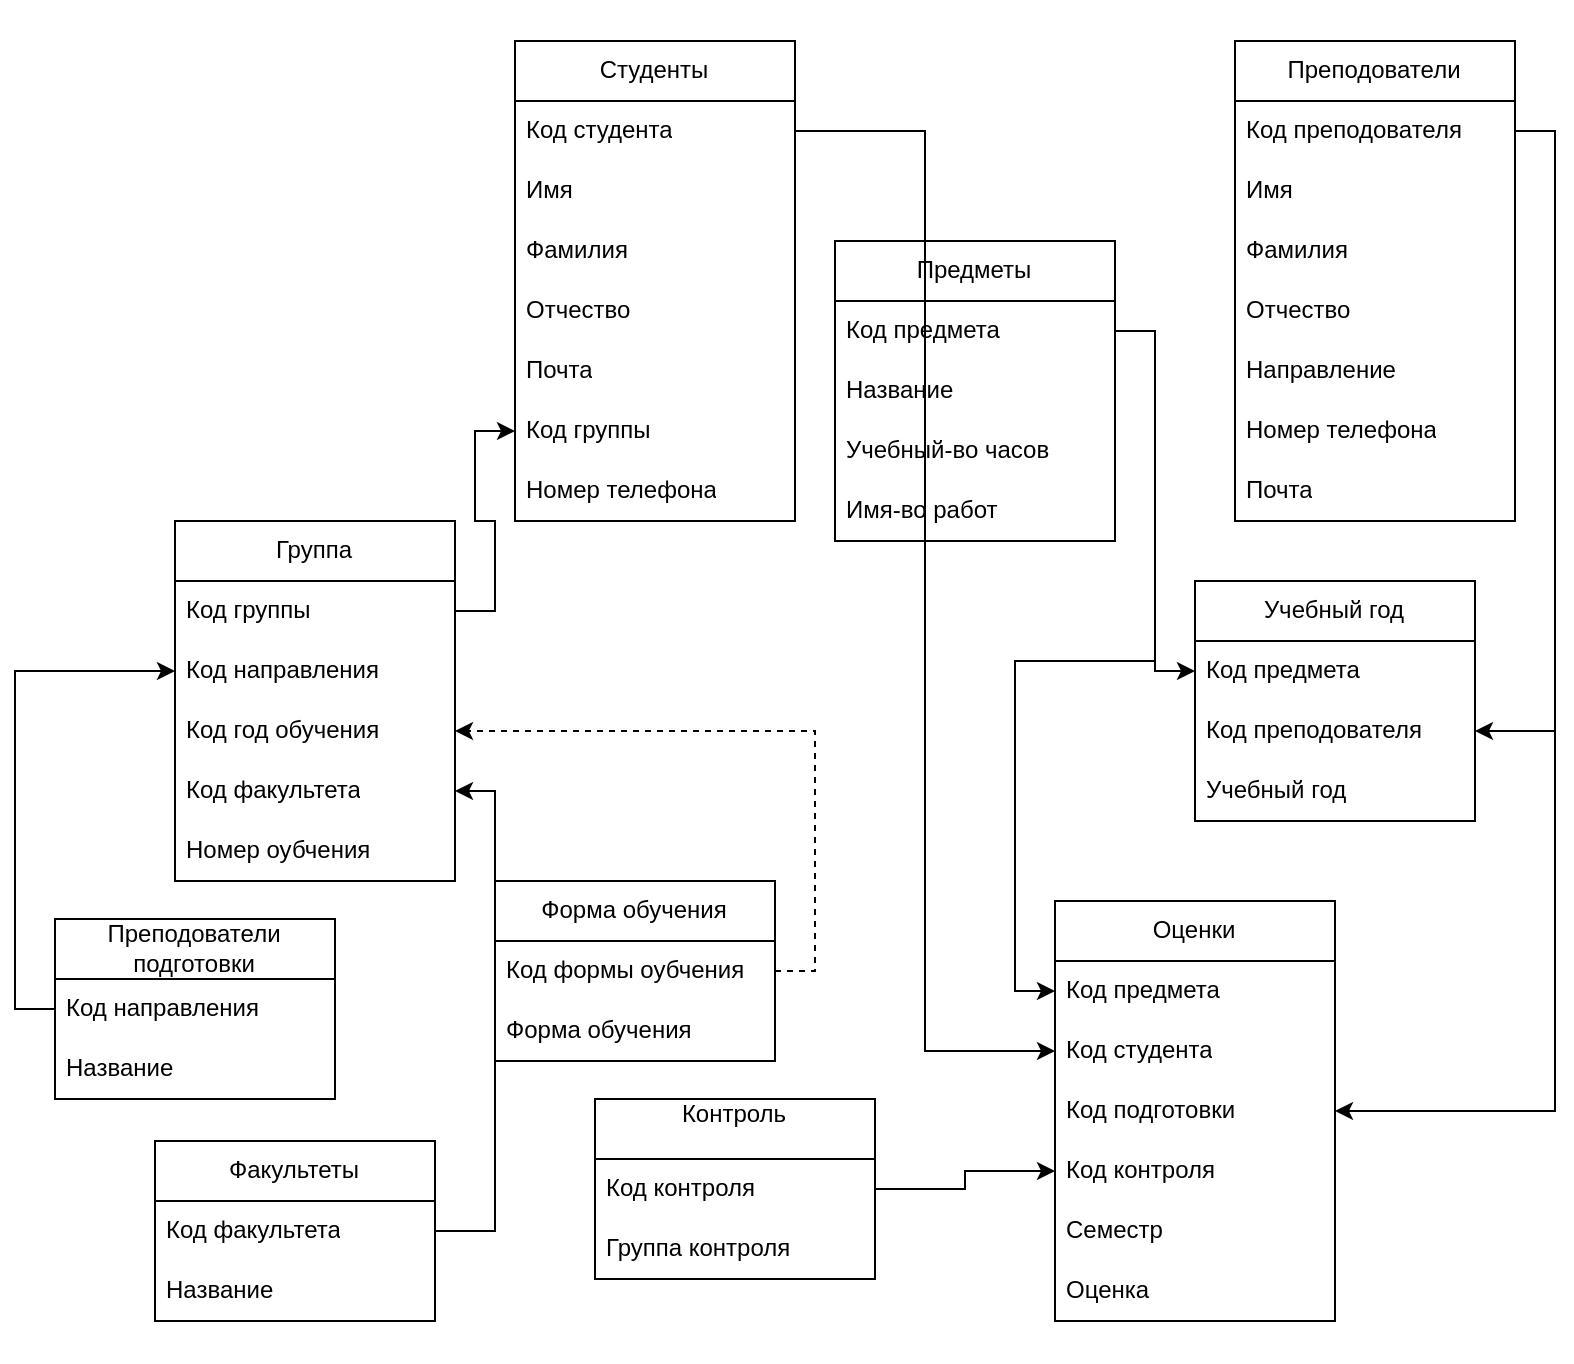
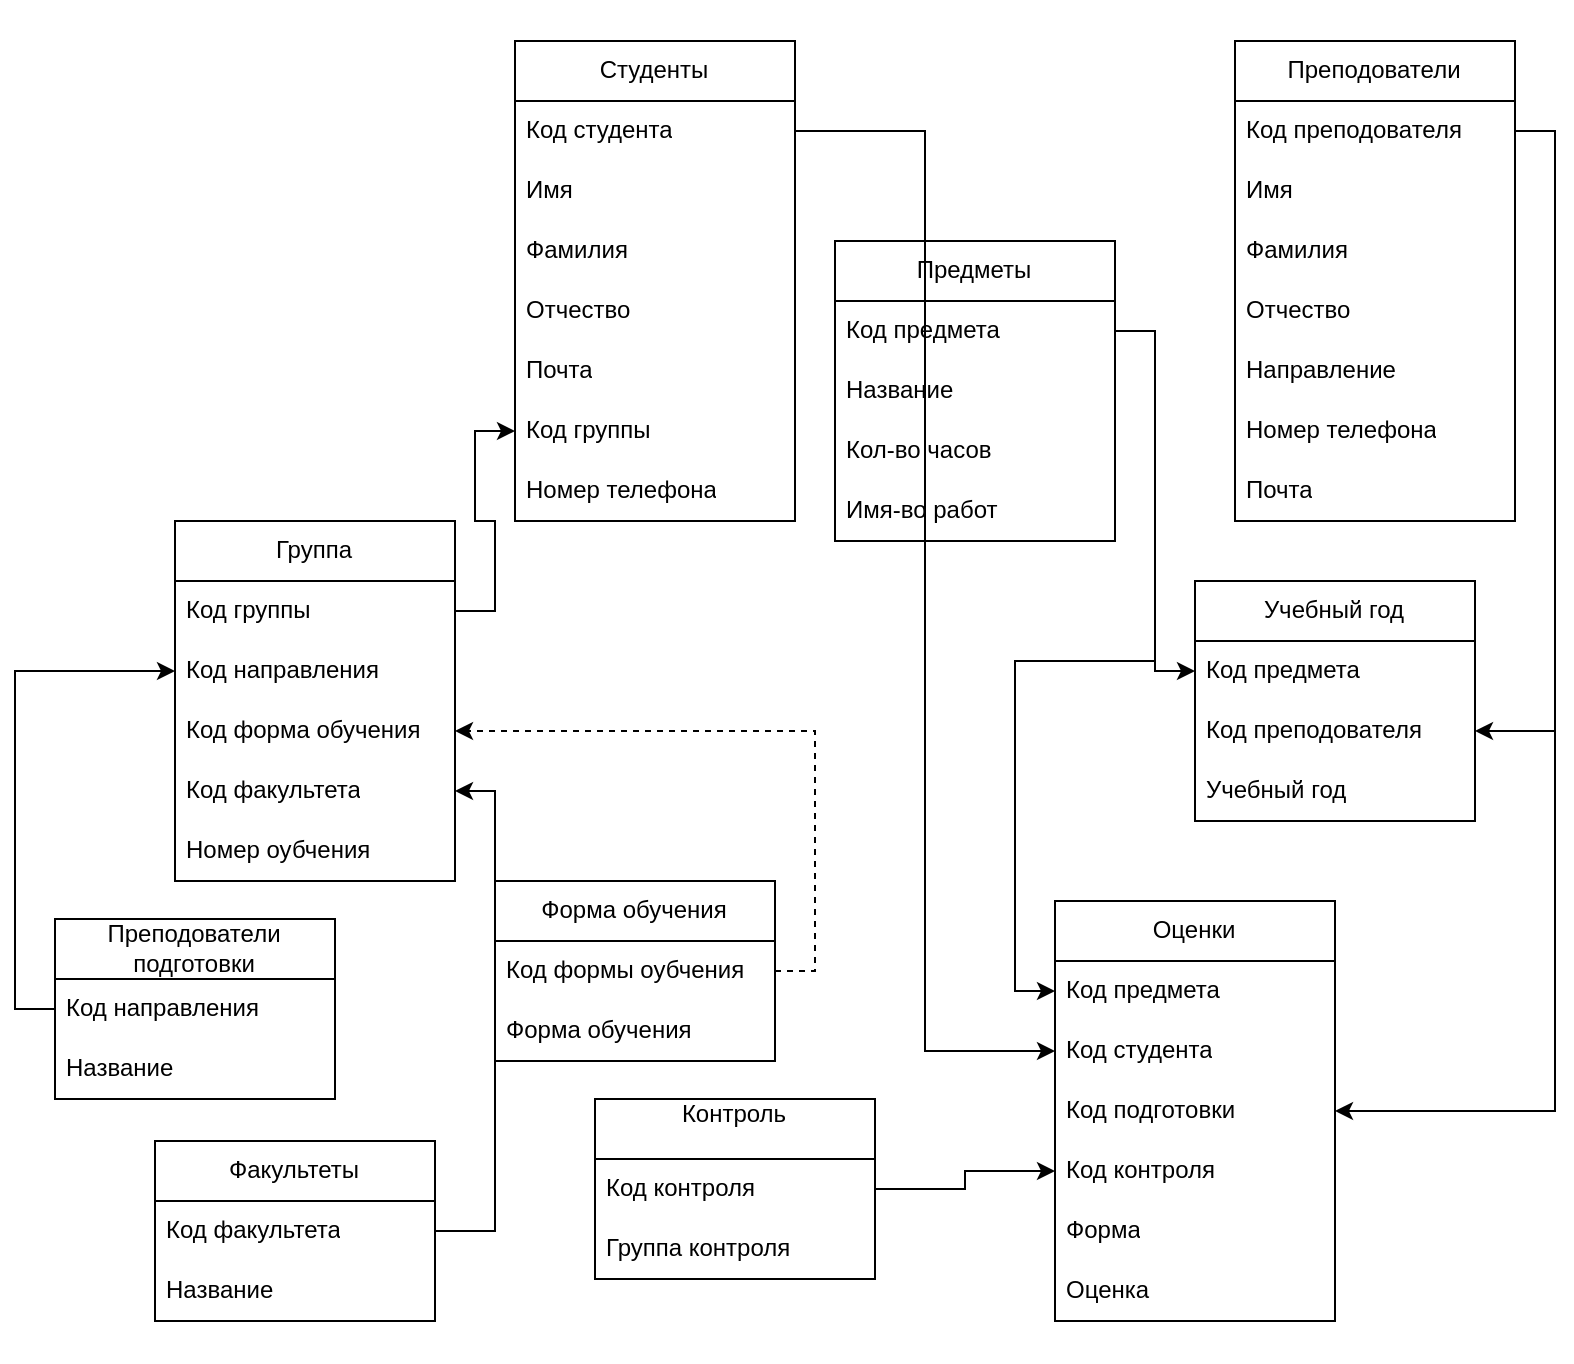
(951, 451) -> (925, 451)
(288, 731) -> (302, 731)
(1114, 1231) -> (1101, 1231)
